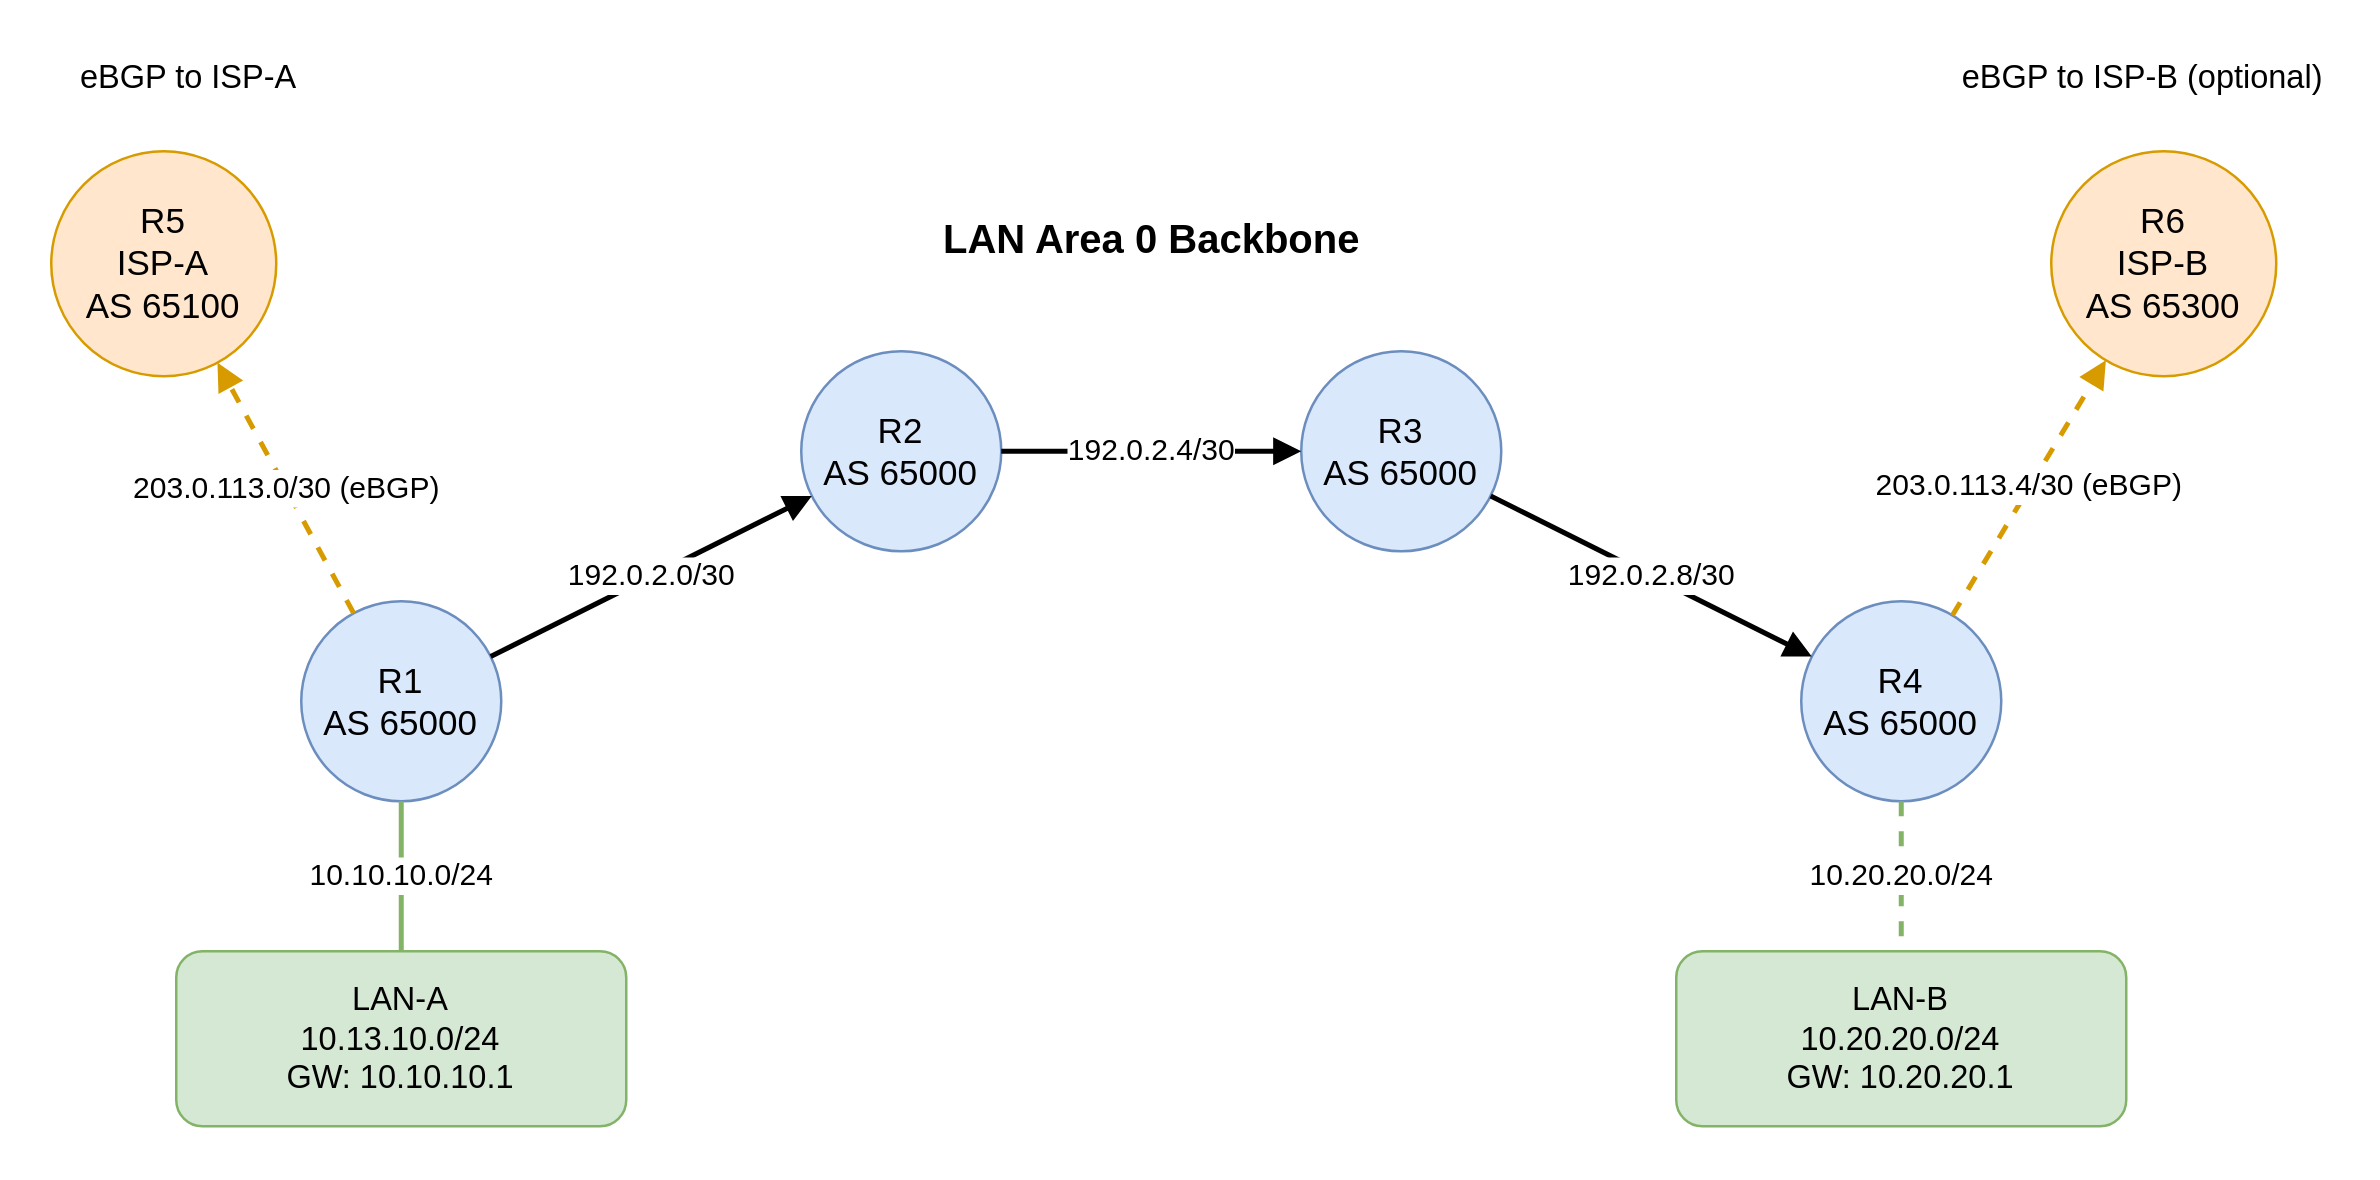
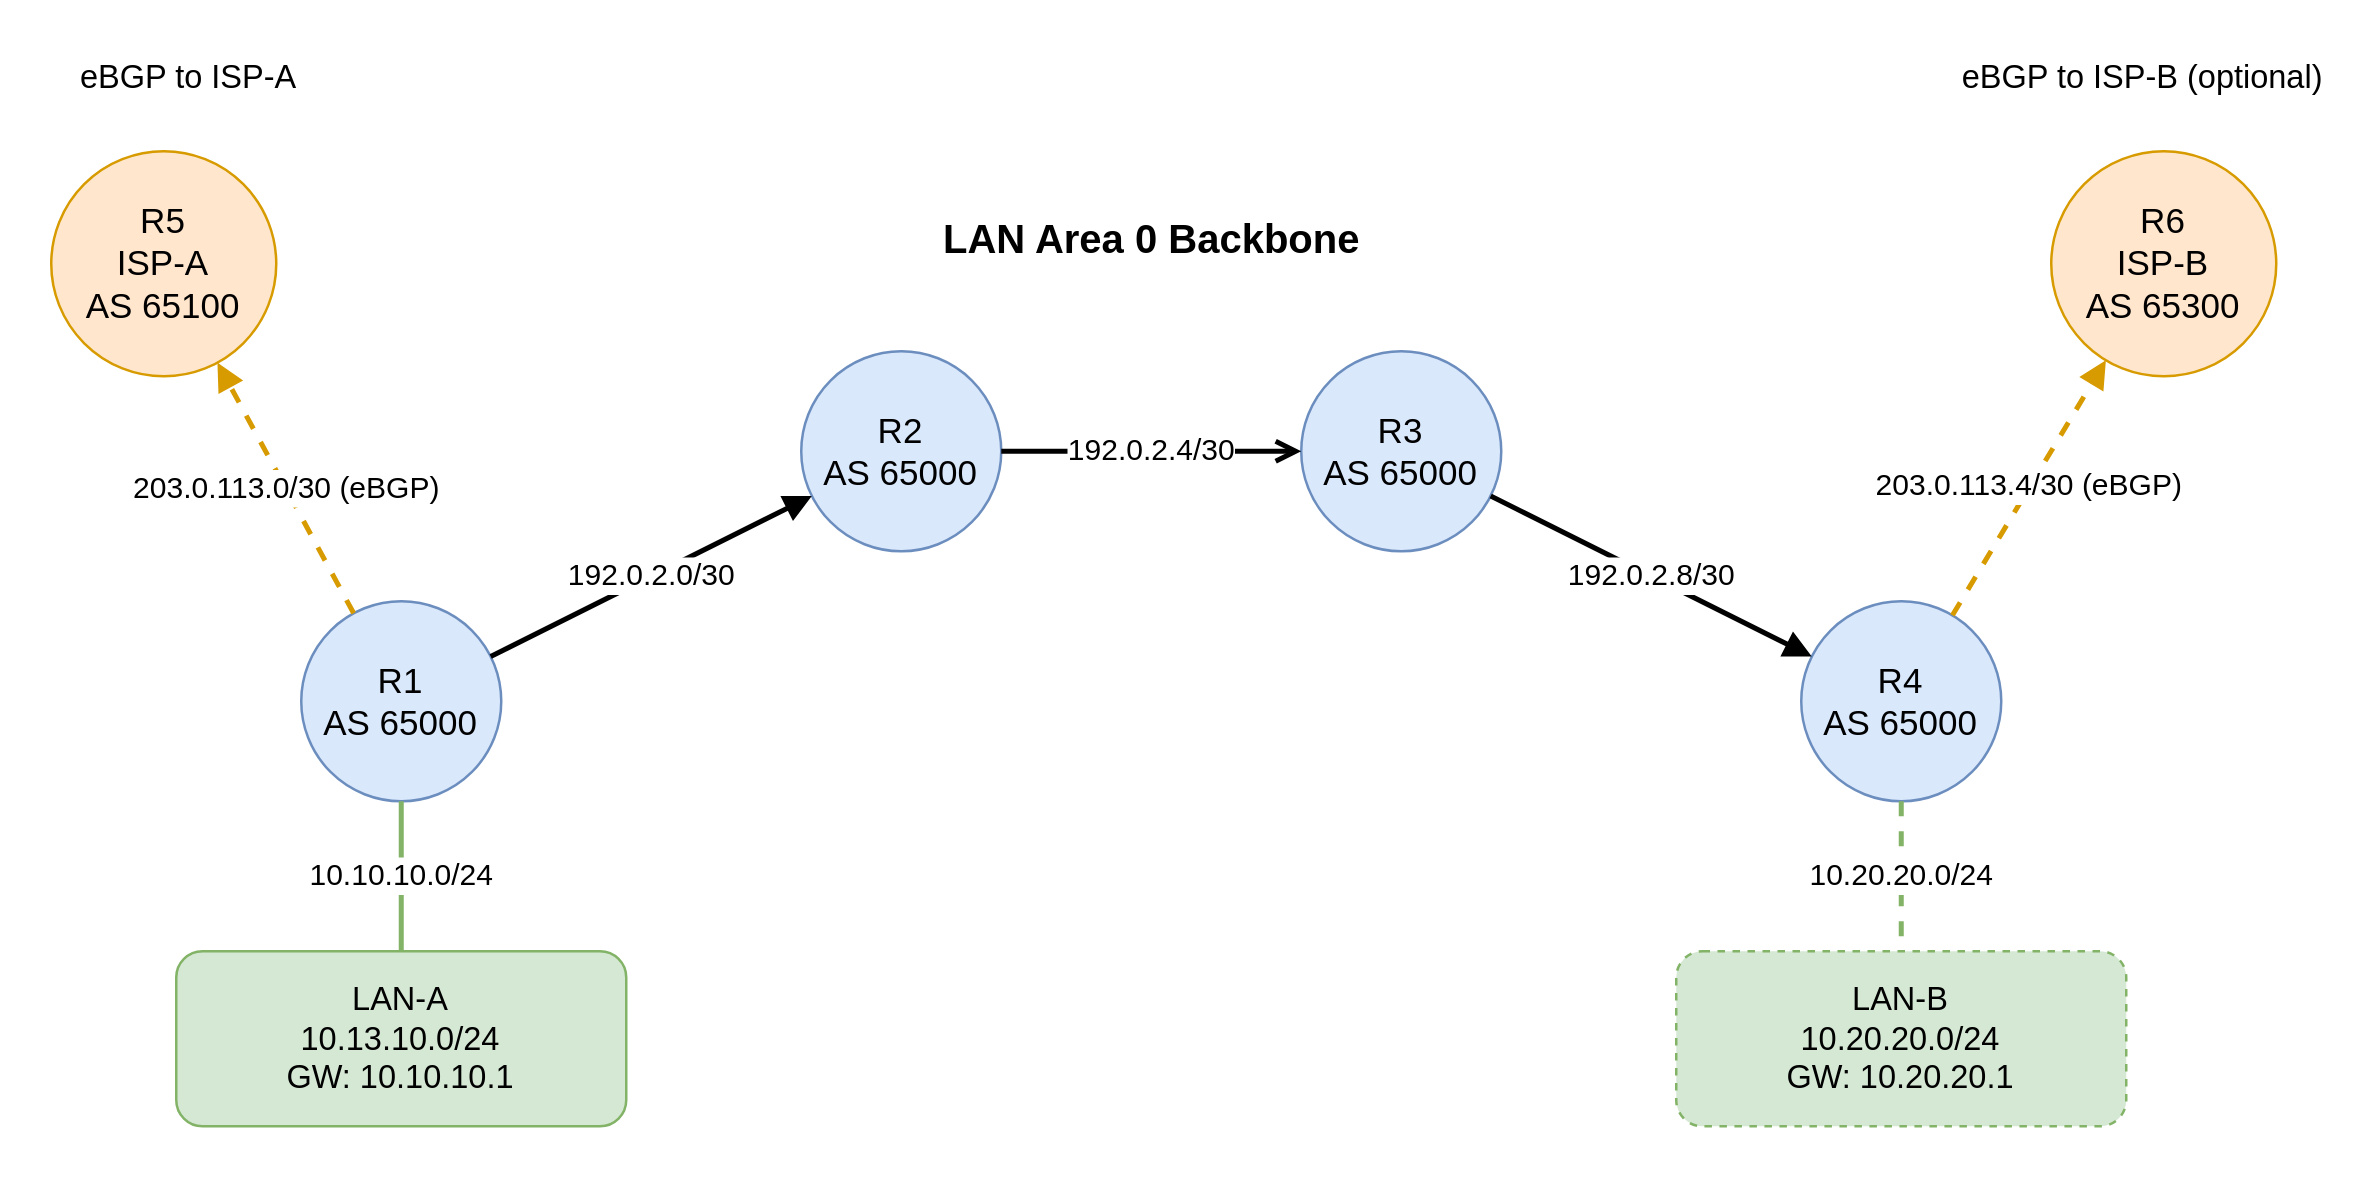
(1273, 451) -> (1279, 451)
(1901, 1039) -> (1901, 1039)
